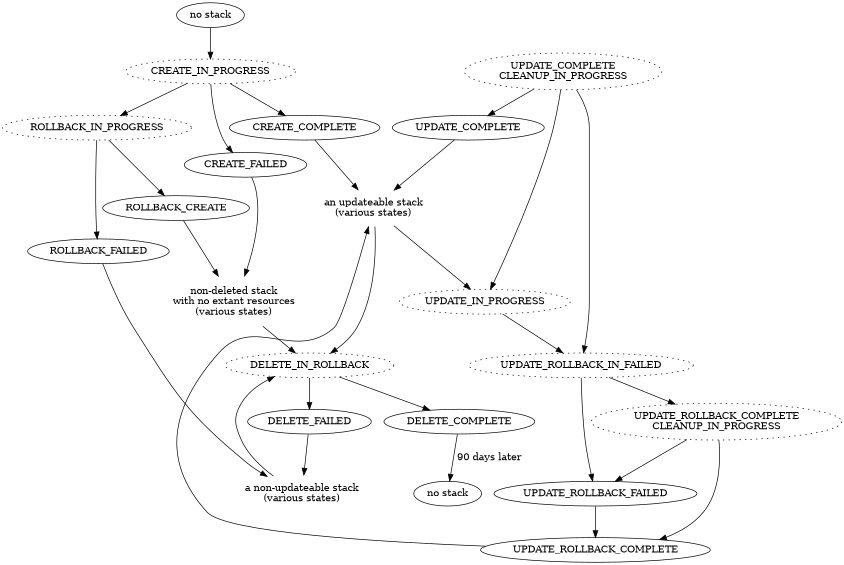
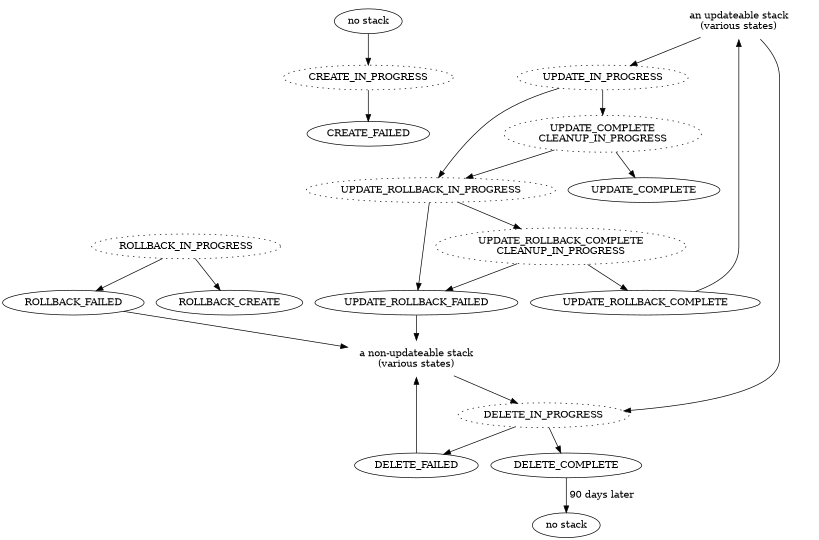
(157, 98) -> none
(305, 128) -> none
(427, 163) -> none
(534, 189) -> (603, 99)
(234, 302) -> none
(309, 365) -> (544, 415)
(581, 365) -> (431, 190)
(595, 518) -> (416, 324)
